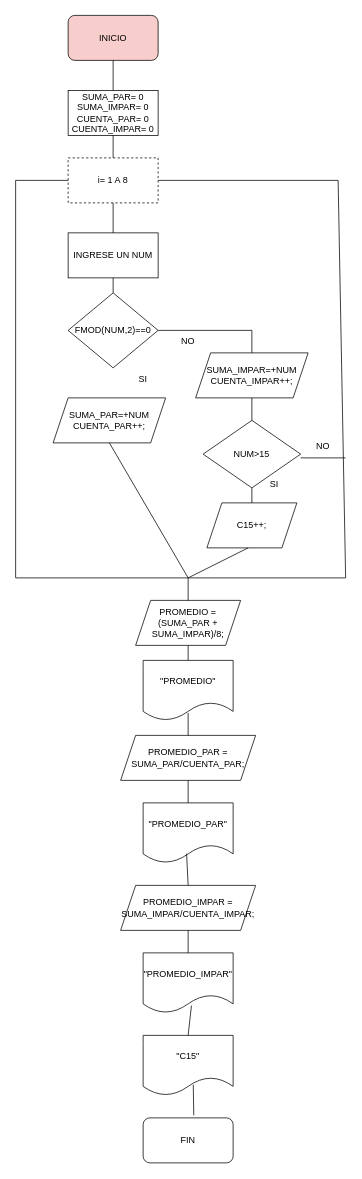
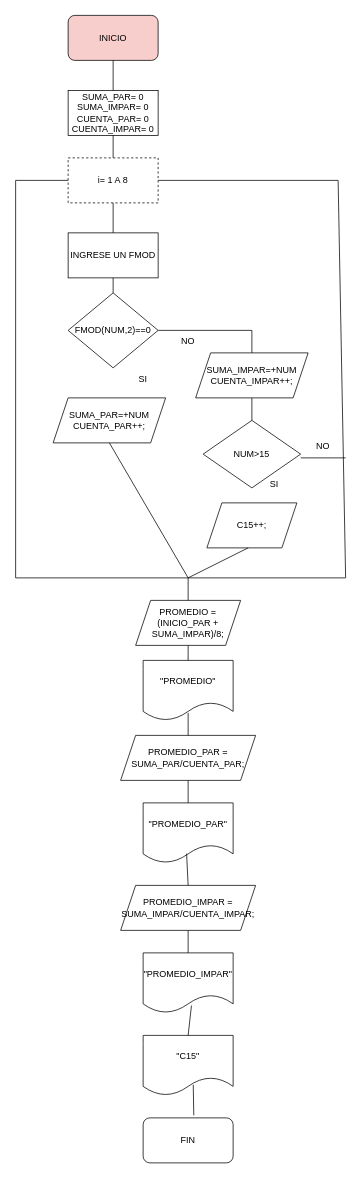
(113, 255) -> (113, 255)
(252, 496) -> none
(188, 623) -> (188, 623)
